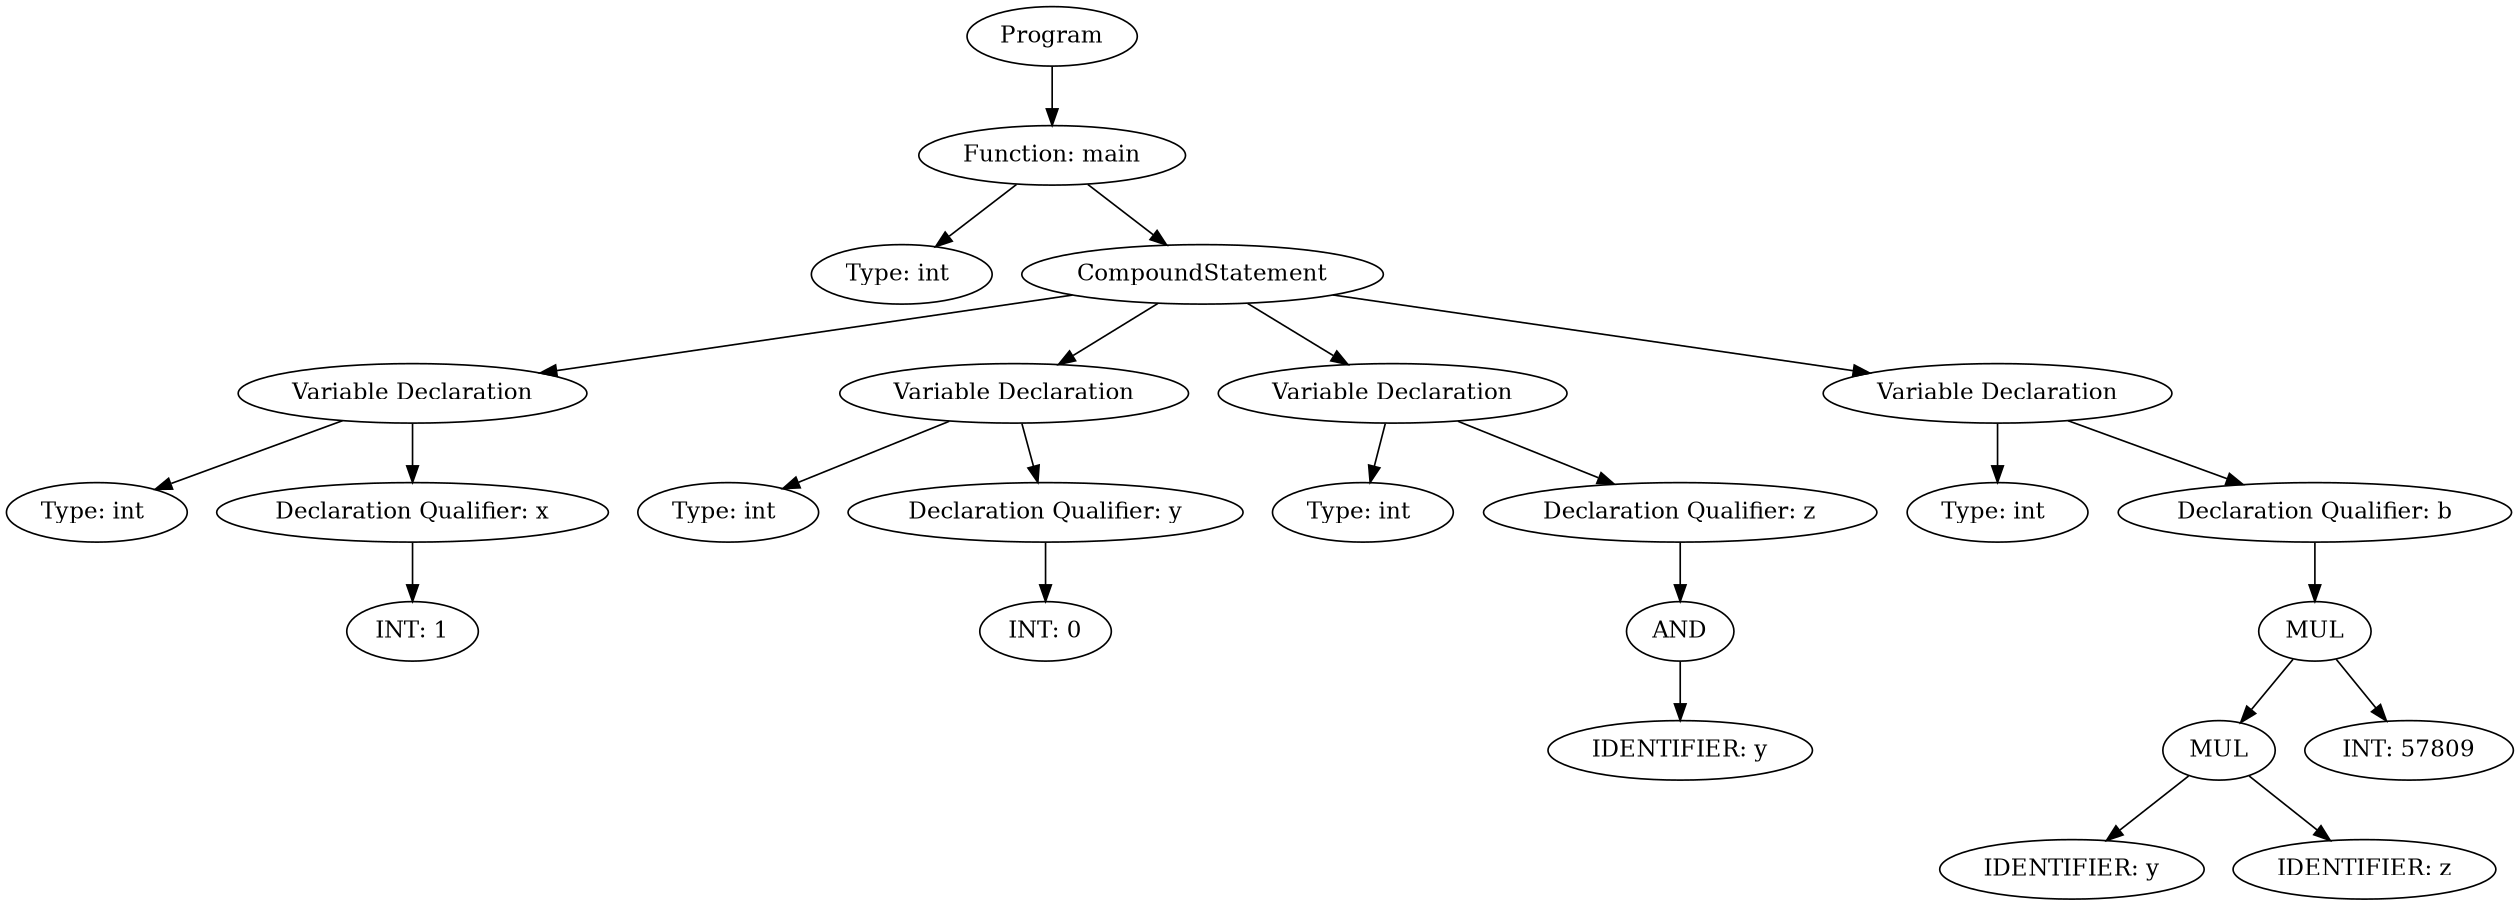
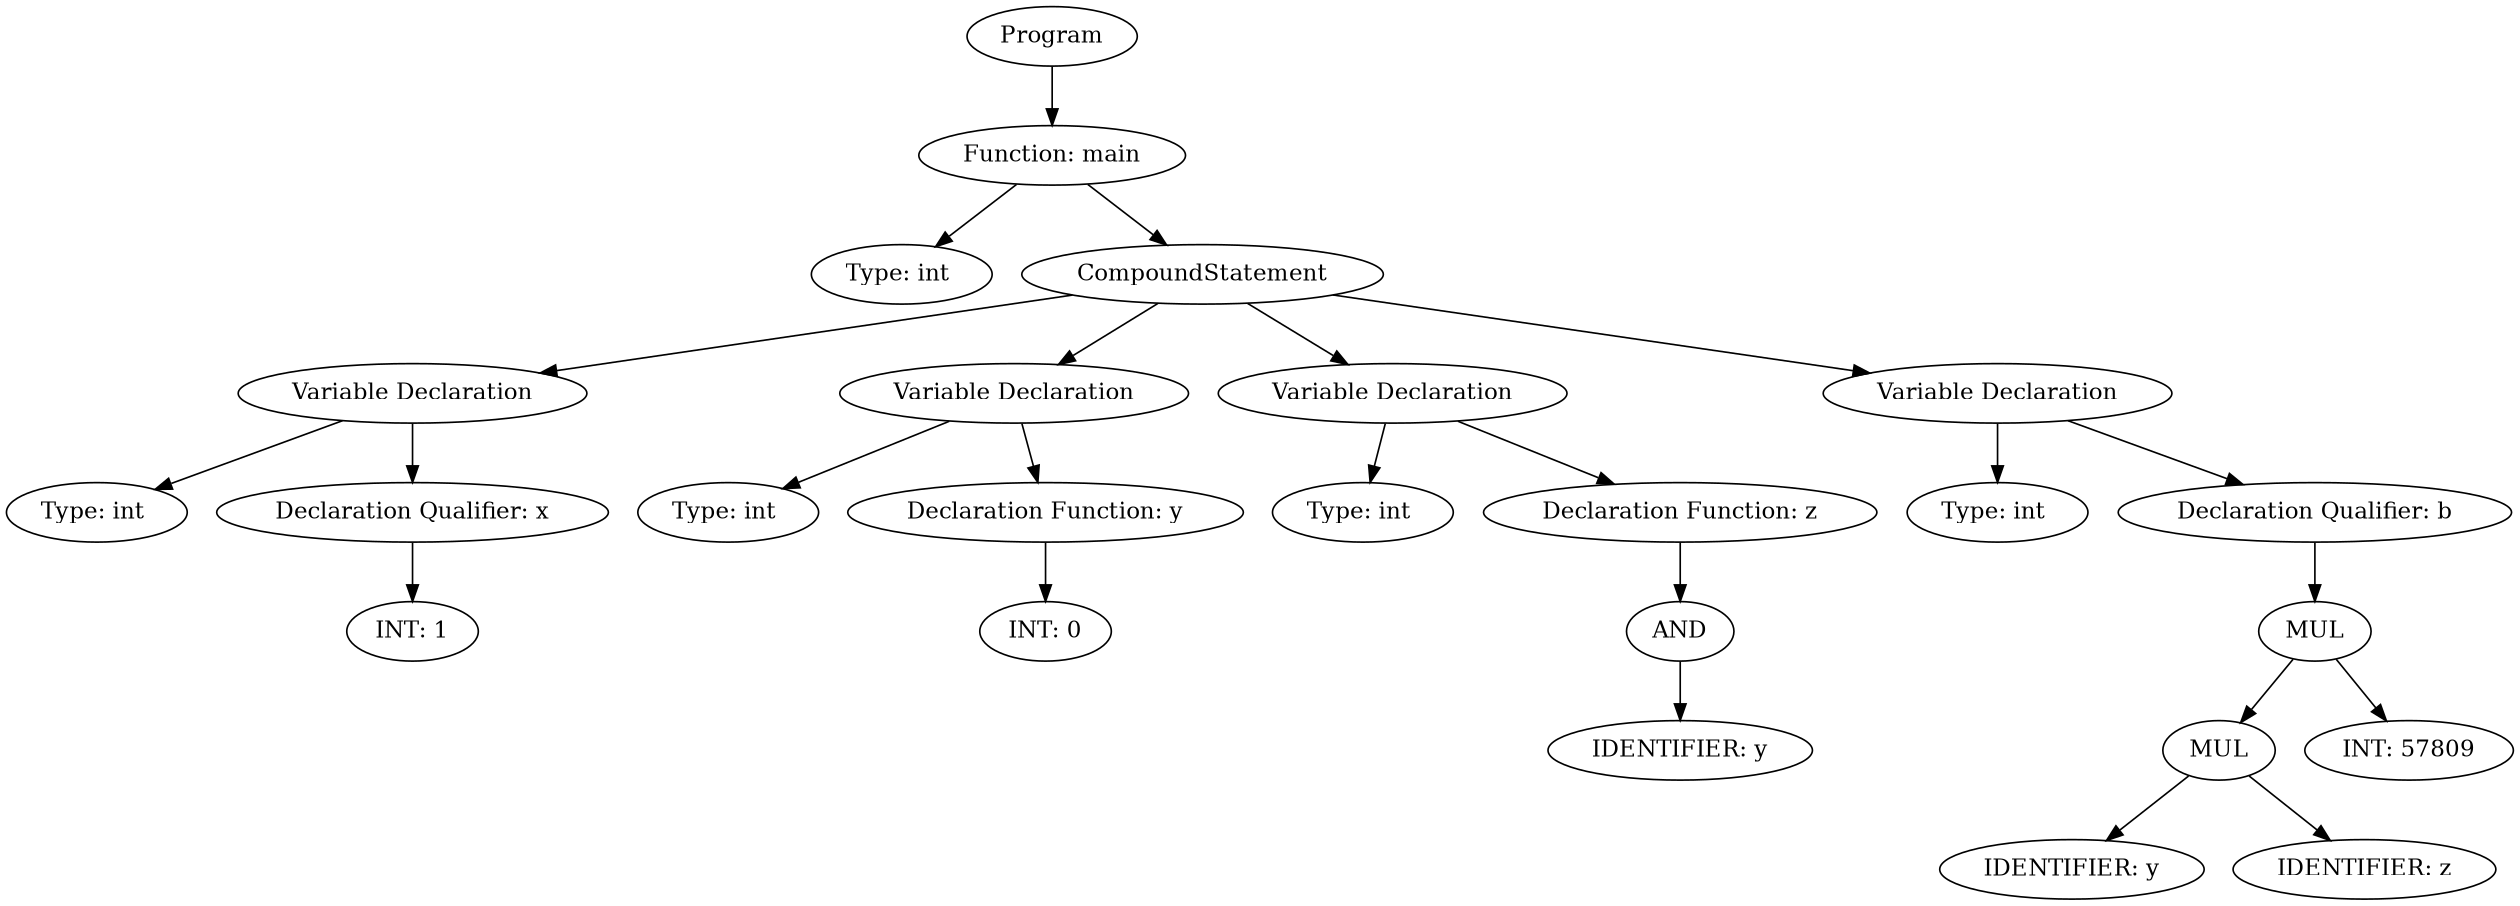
(1046, 512) -> (1046, 512)
(1680, 512) -> (1680, 512)
